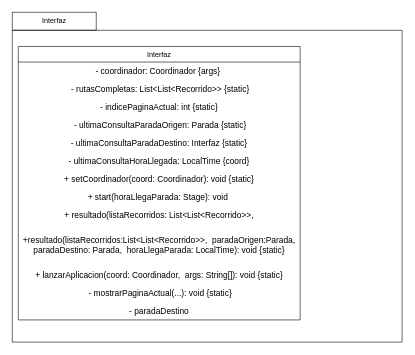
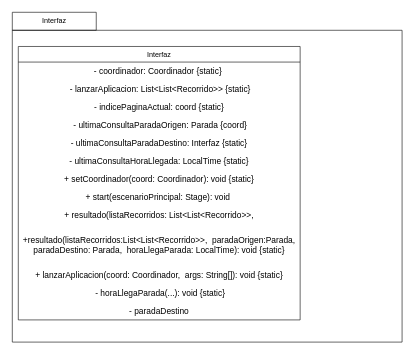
(159, 71) -> (159, 71)
(159, 89) -> (159, 89)
(159, 107) -> (159, 107)
(159, 125) -> (159, 125)
(159, 161) -> (159, 161)
(159, 197) -> (159, 197)
(159, 293) -> (159, 293)
